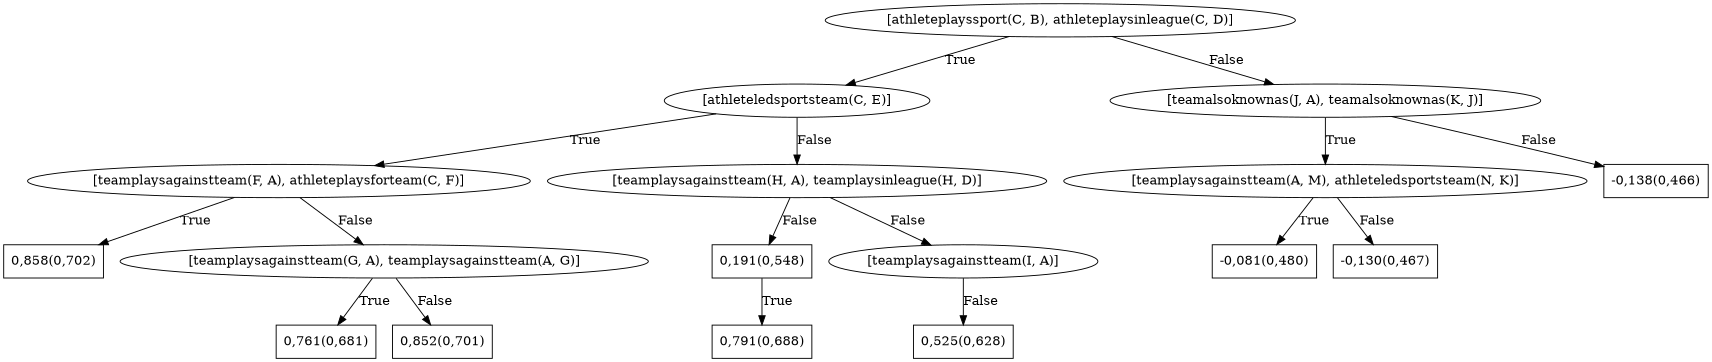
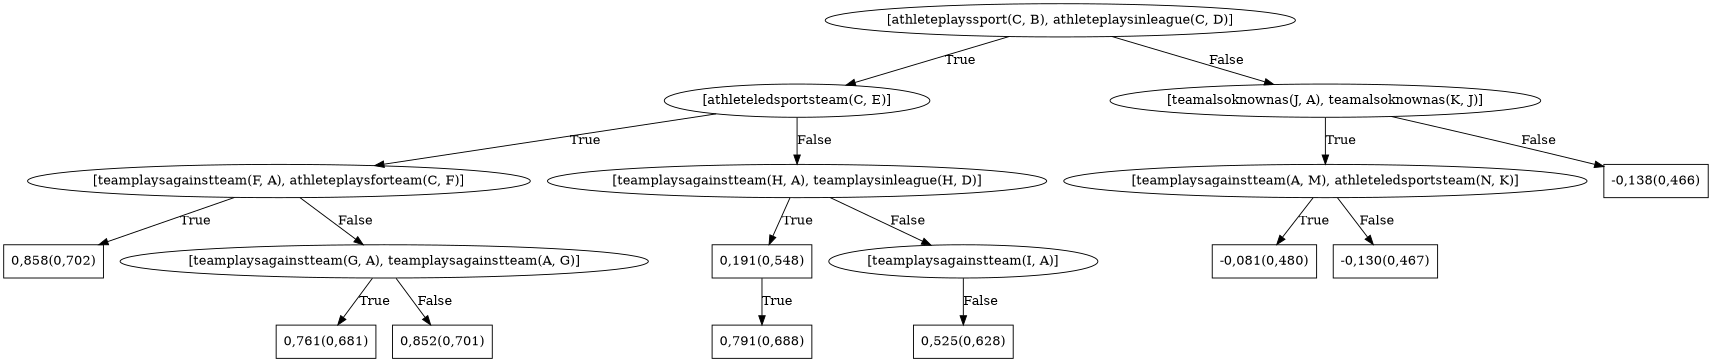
(800, 221) -> (798, 221)
